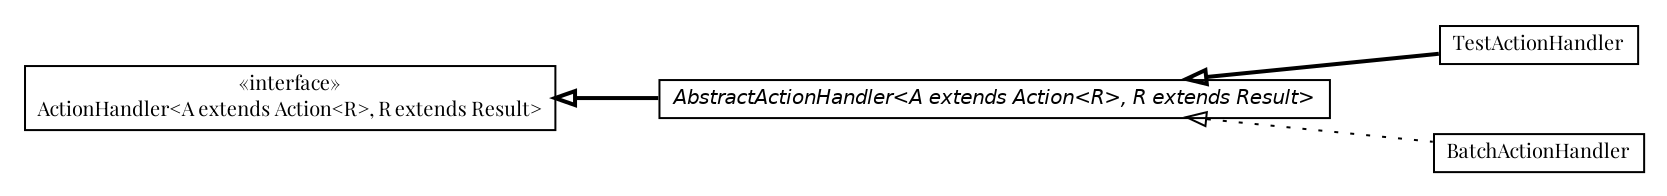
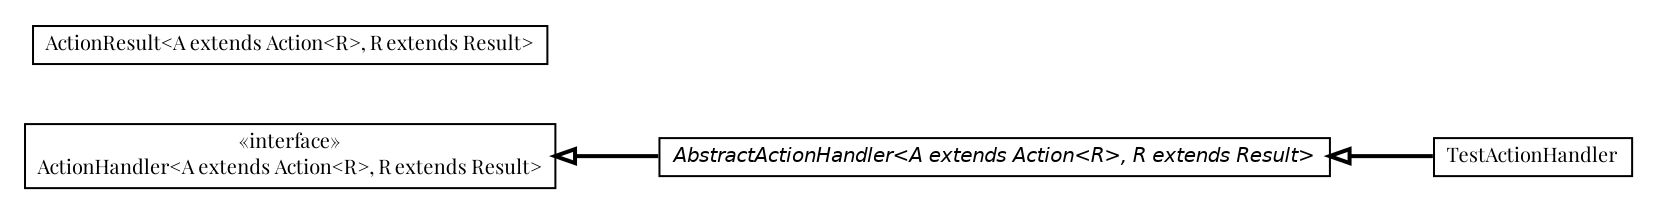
none -> (289, 44)
(1538, 152) -> none
